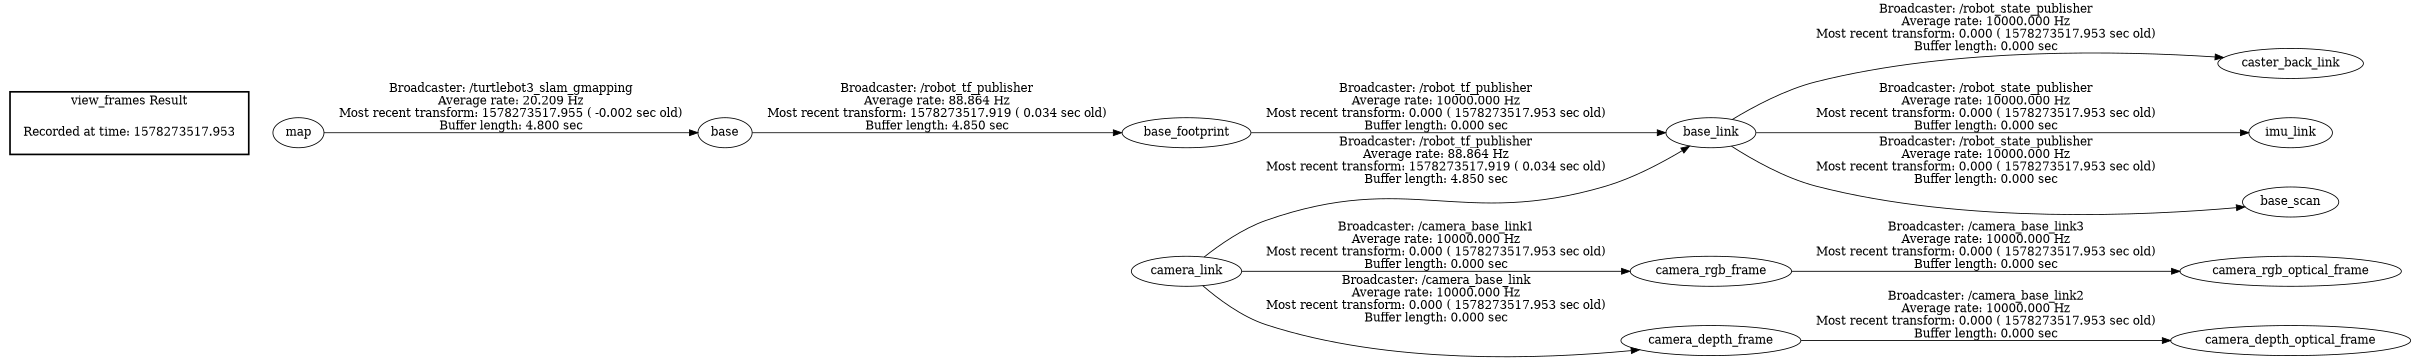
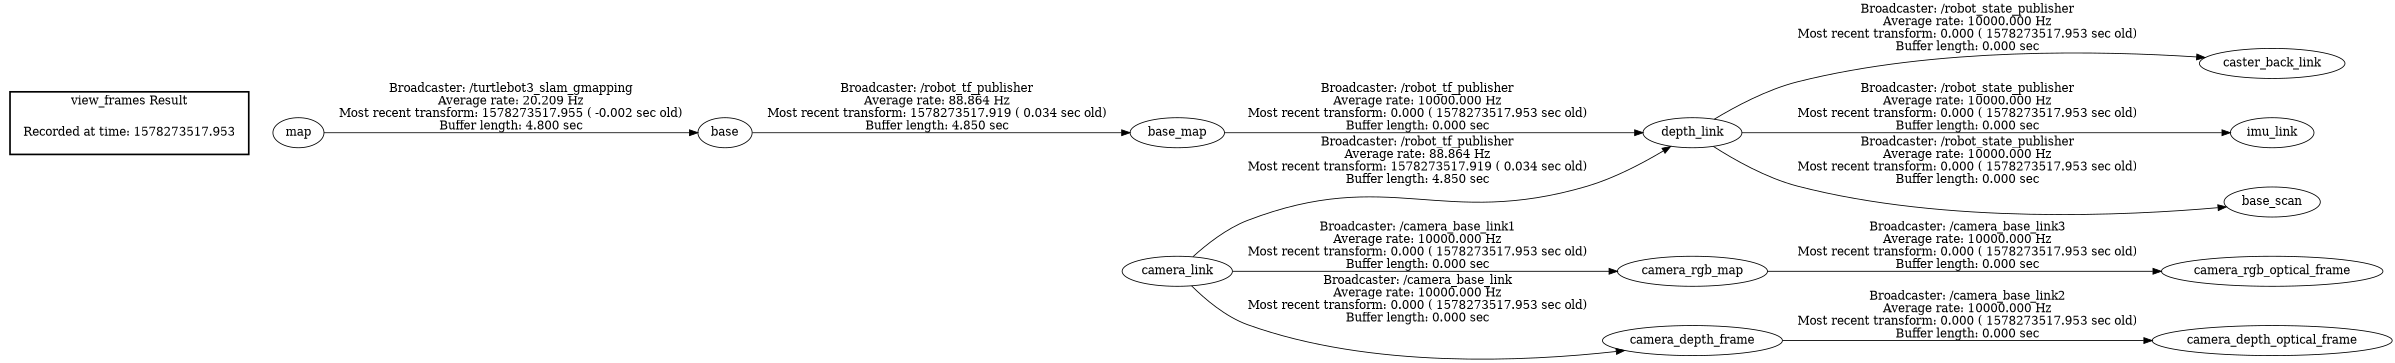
(1186, 133) -> (1177, 133)
(1711, 133) -> (1692, 133)
(1711, 271) -> (1692, 271)
